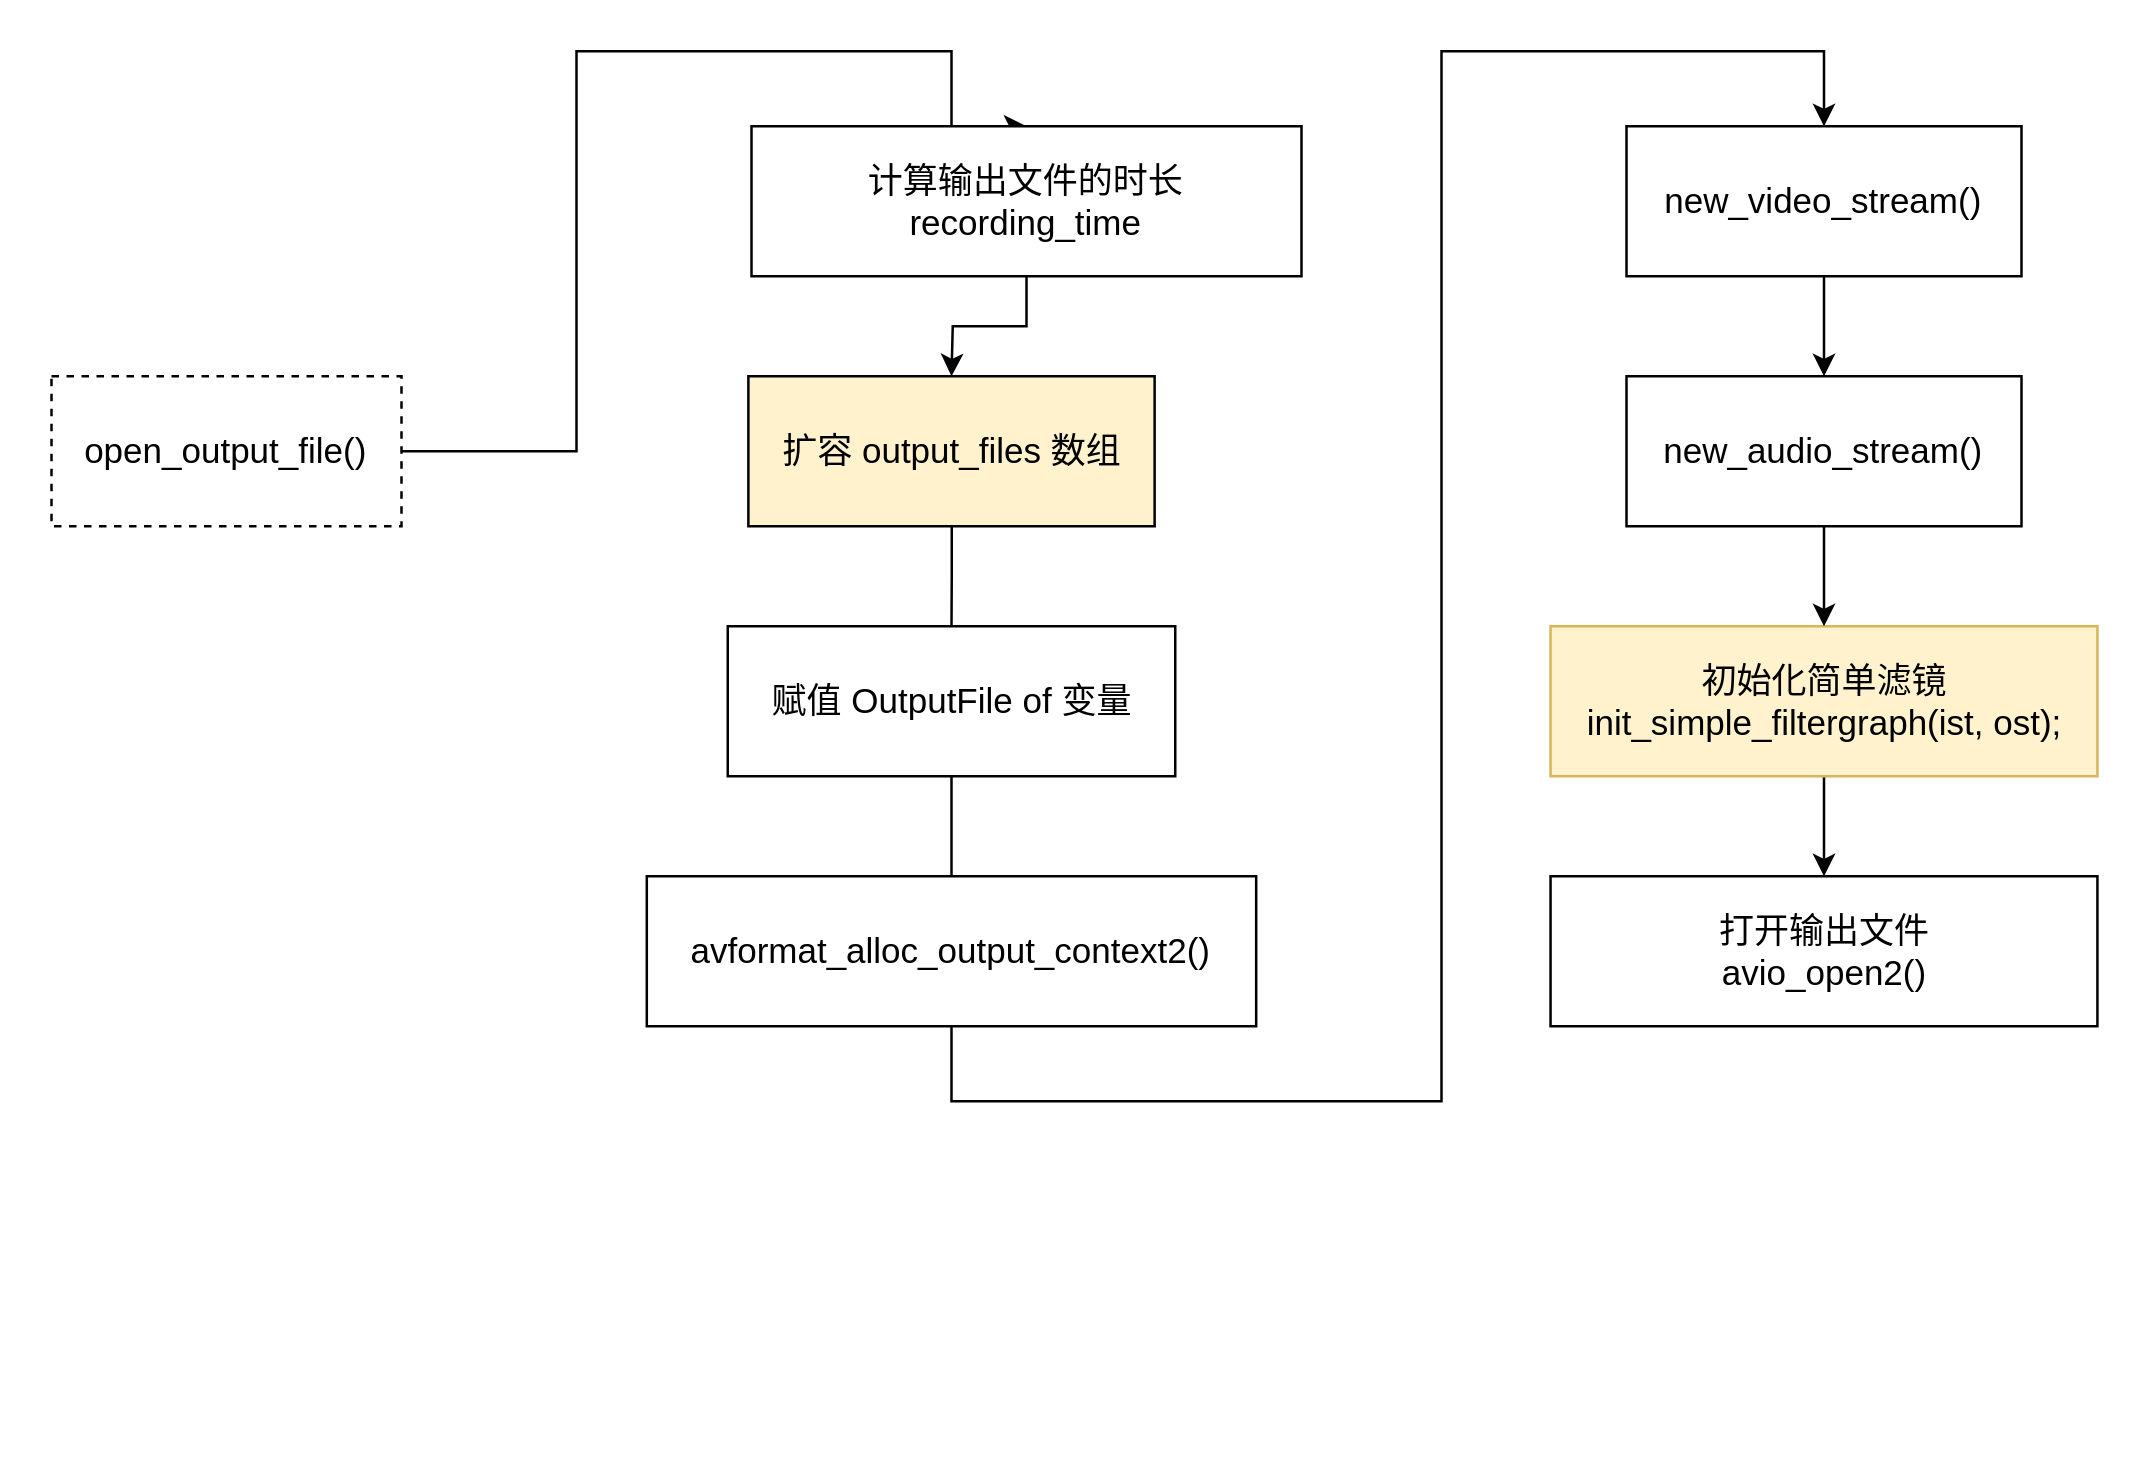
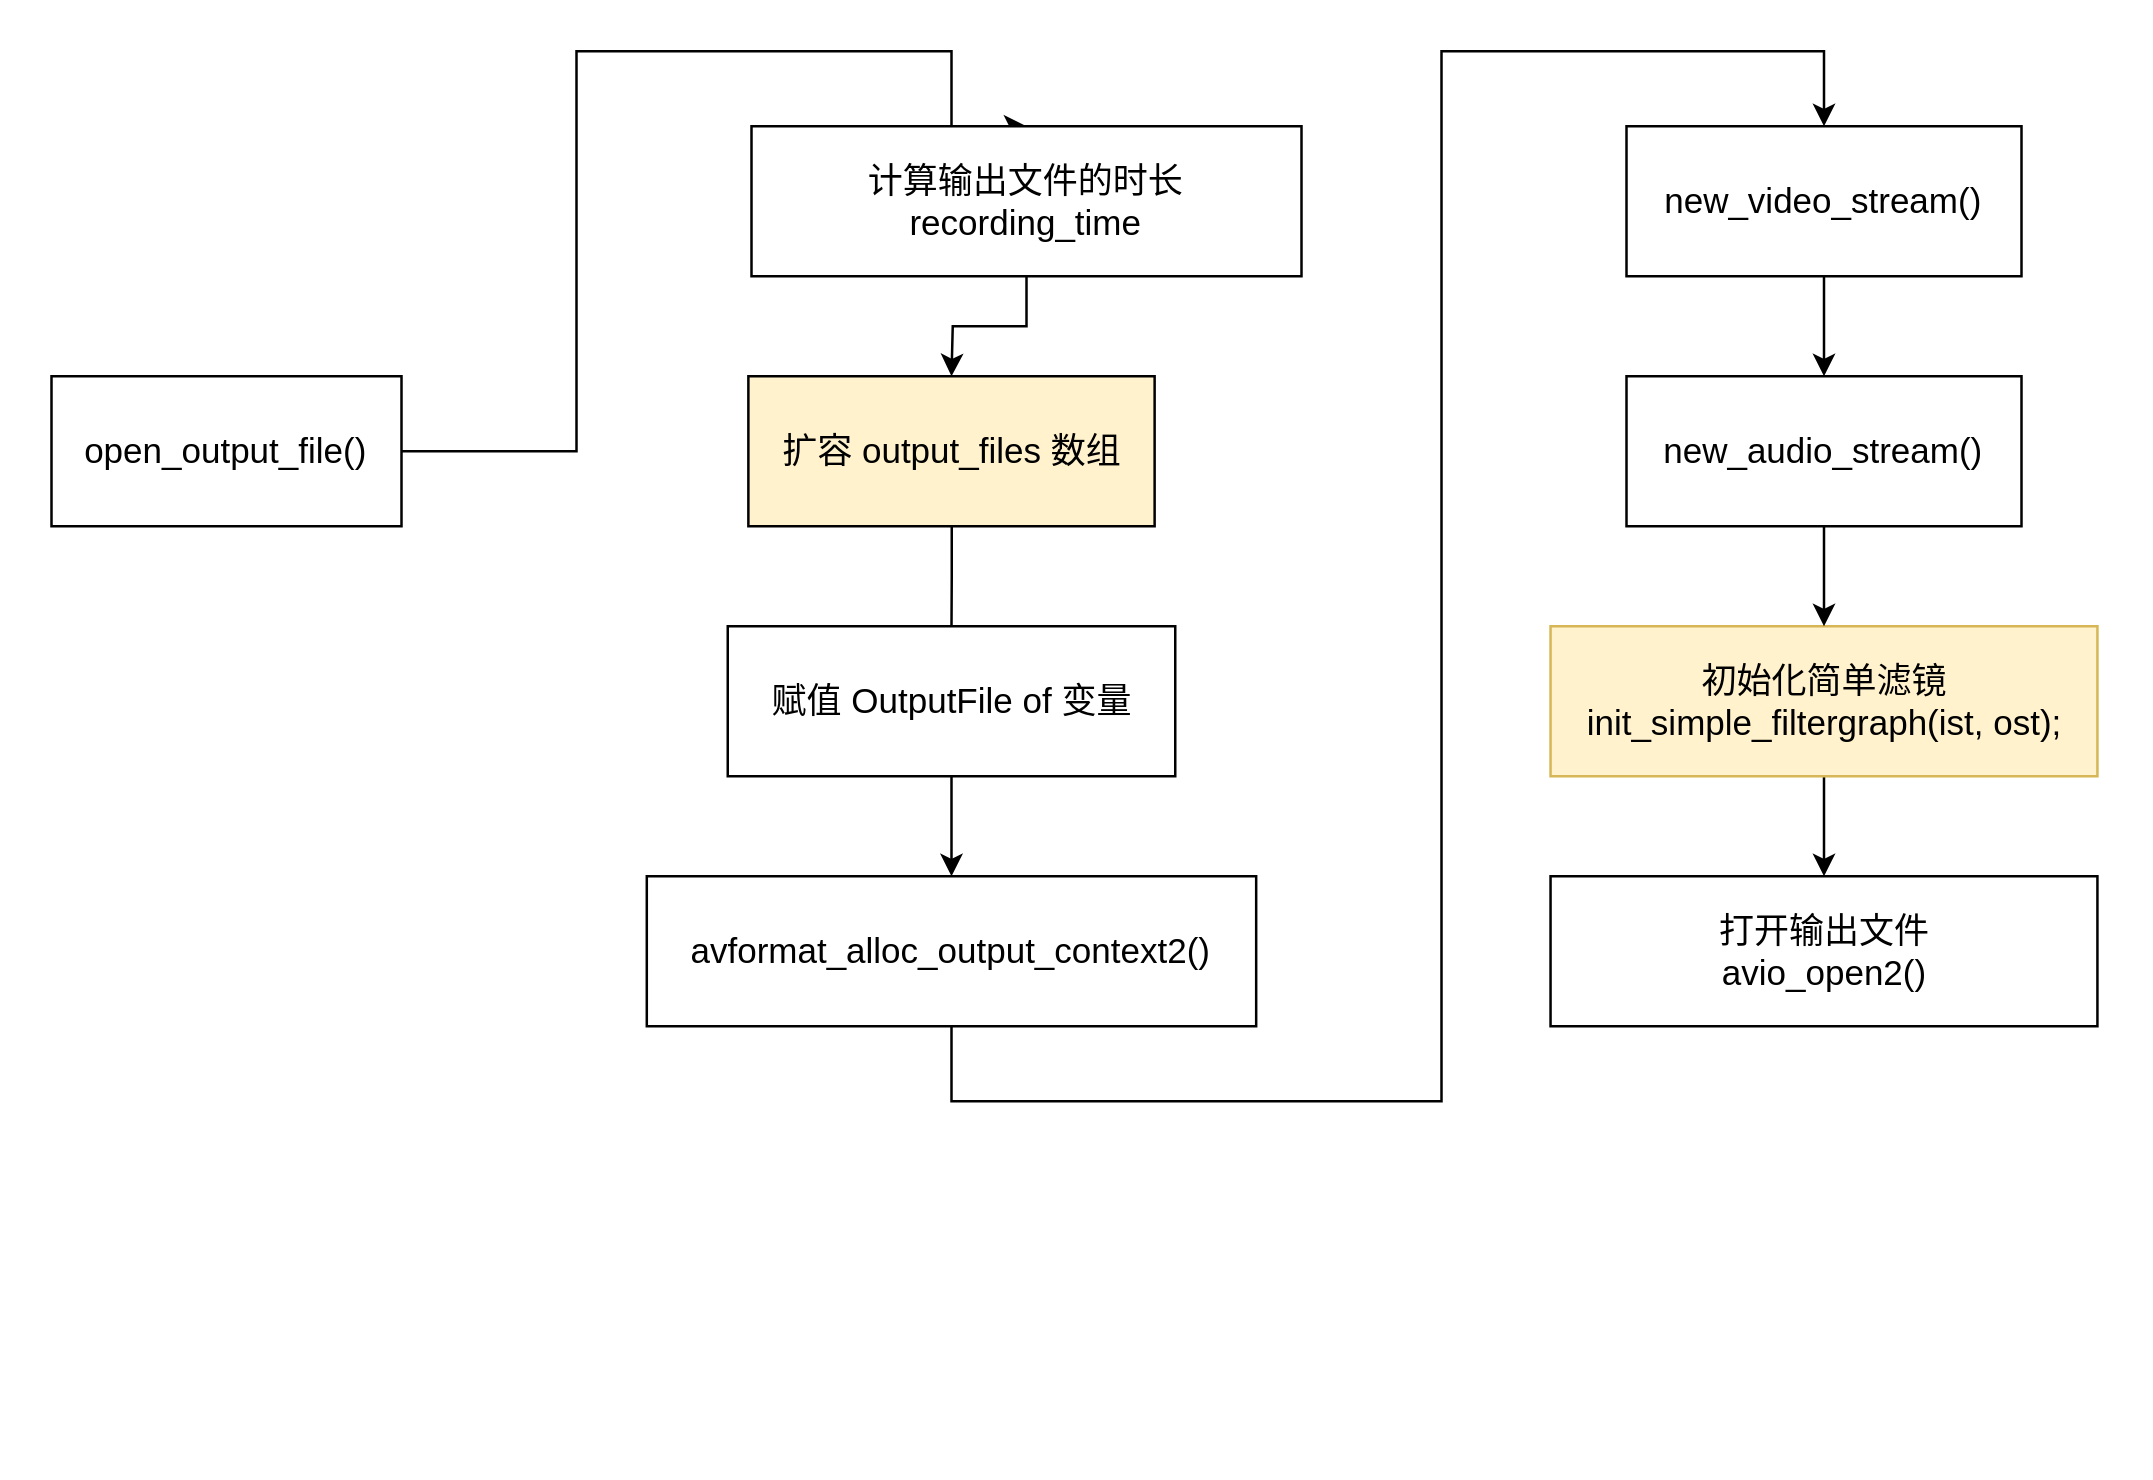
(226, 451) -> (226, 451)
(951, 864) -> (951, 858)
